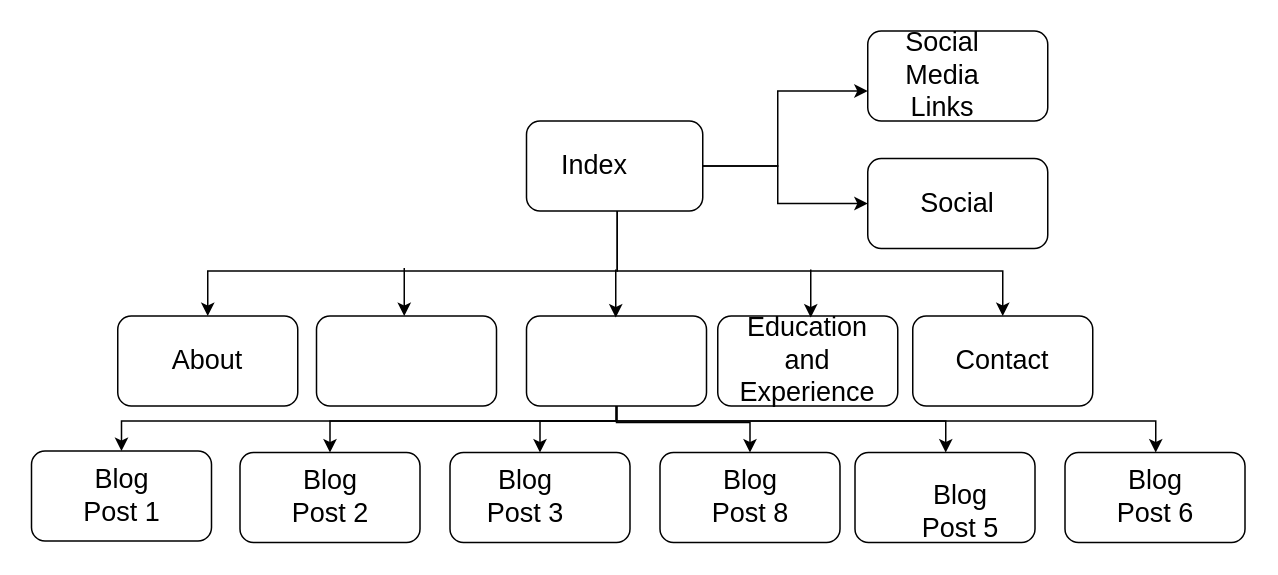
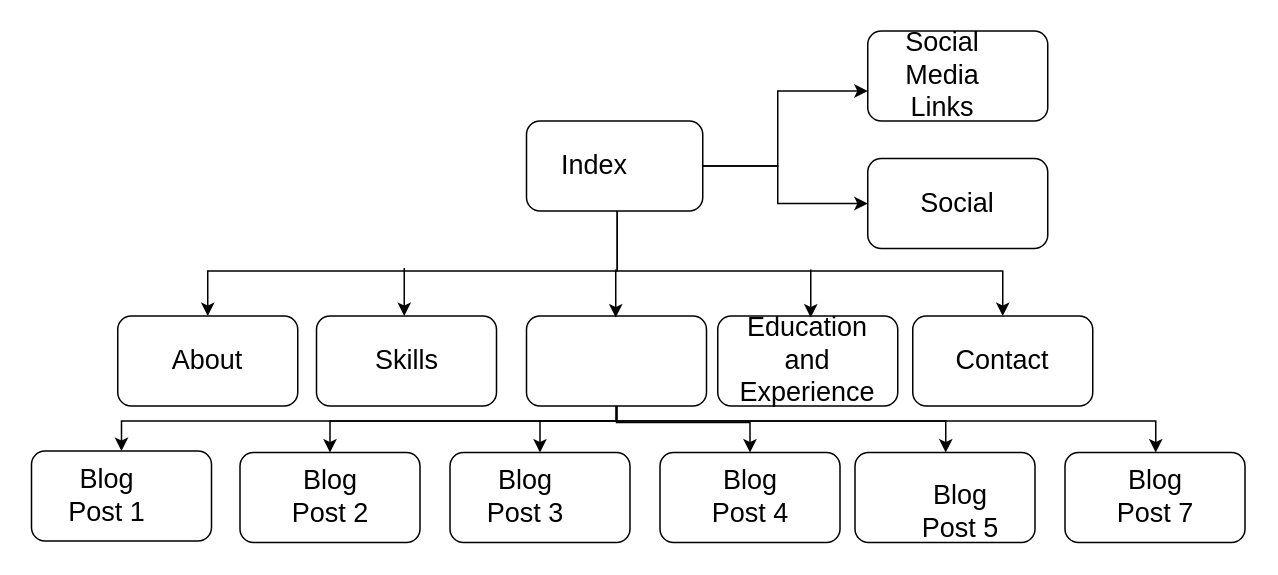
none -> (407, 361)
(122, 496) -> (107, 496)
(751, 497) -> (751, 497)
(1156, 497) -> (1156, 497)
